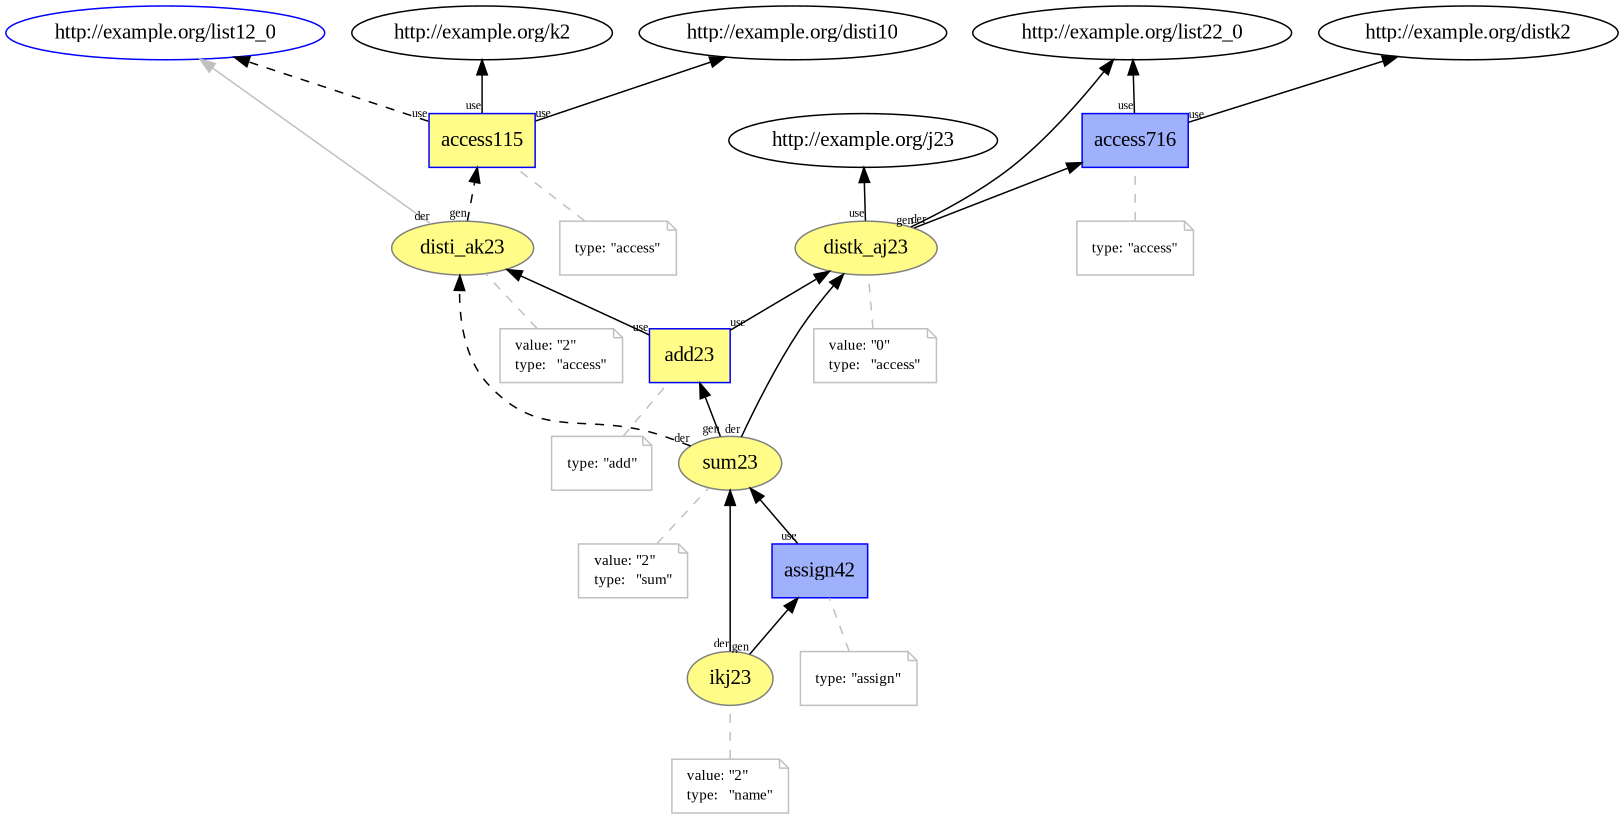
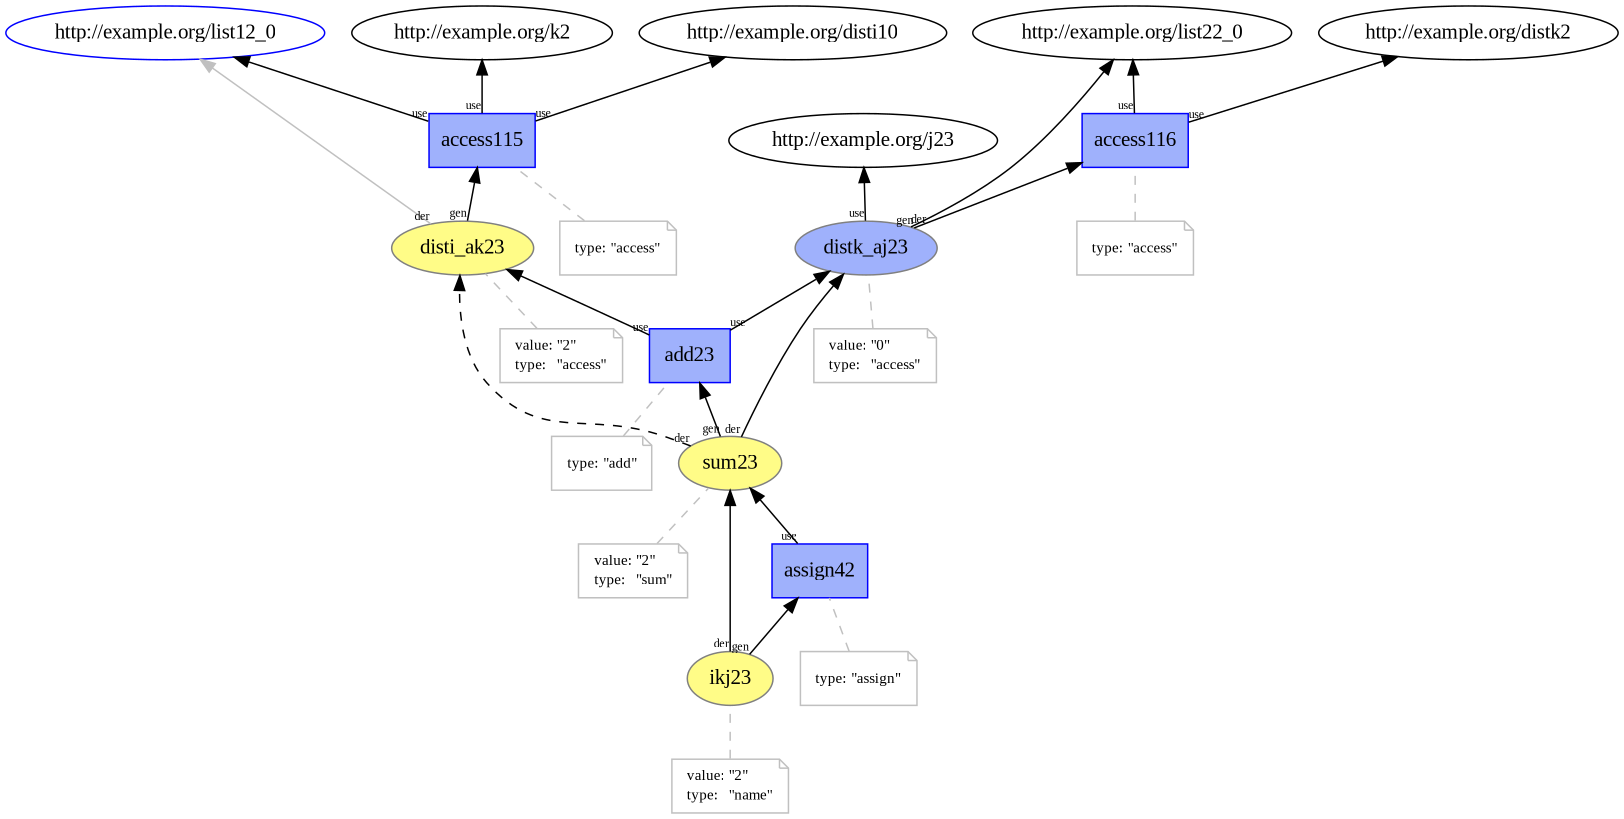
(339, 92) -> (339, 92)
(482, 140) -> (482, 140)
(1135, 140) -> (1135, 140)
(471, 202) -> (471, 202)
(866, 248) -> (866, 248)
(690, 356) -> (690, 356)
